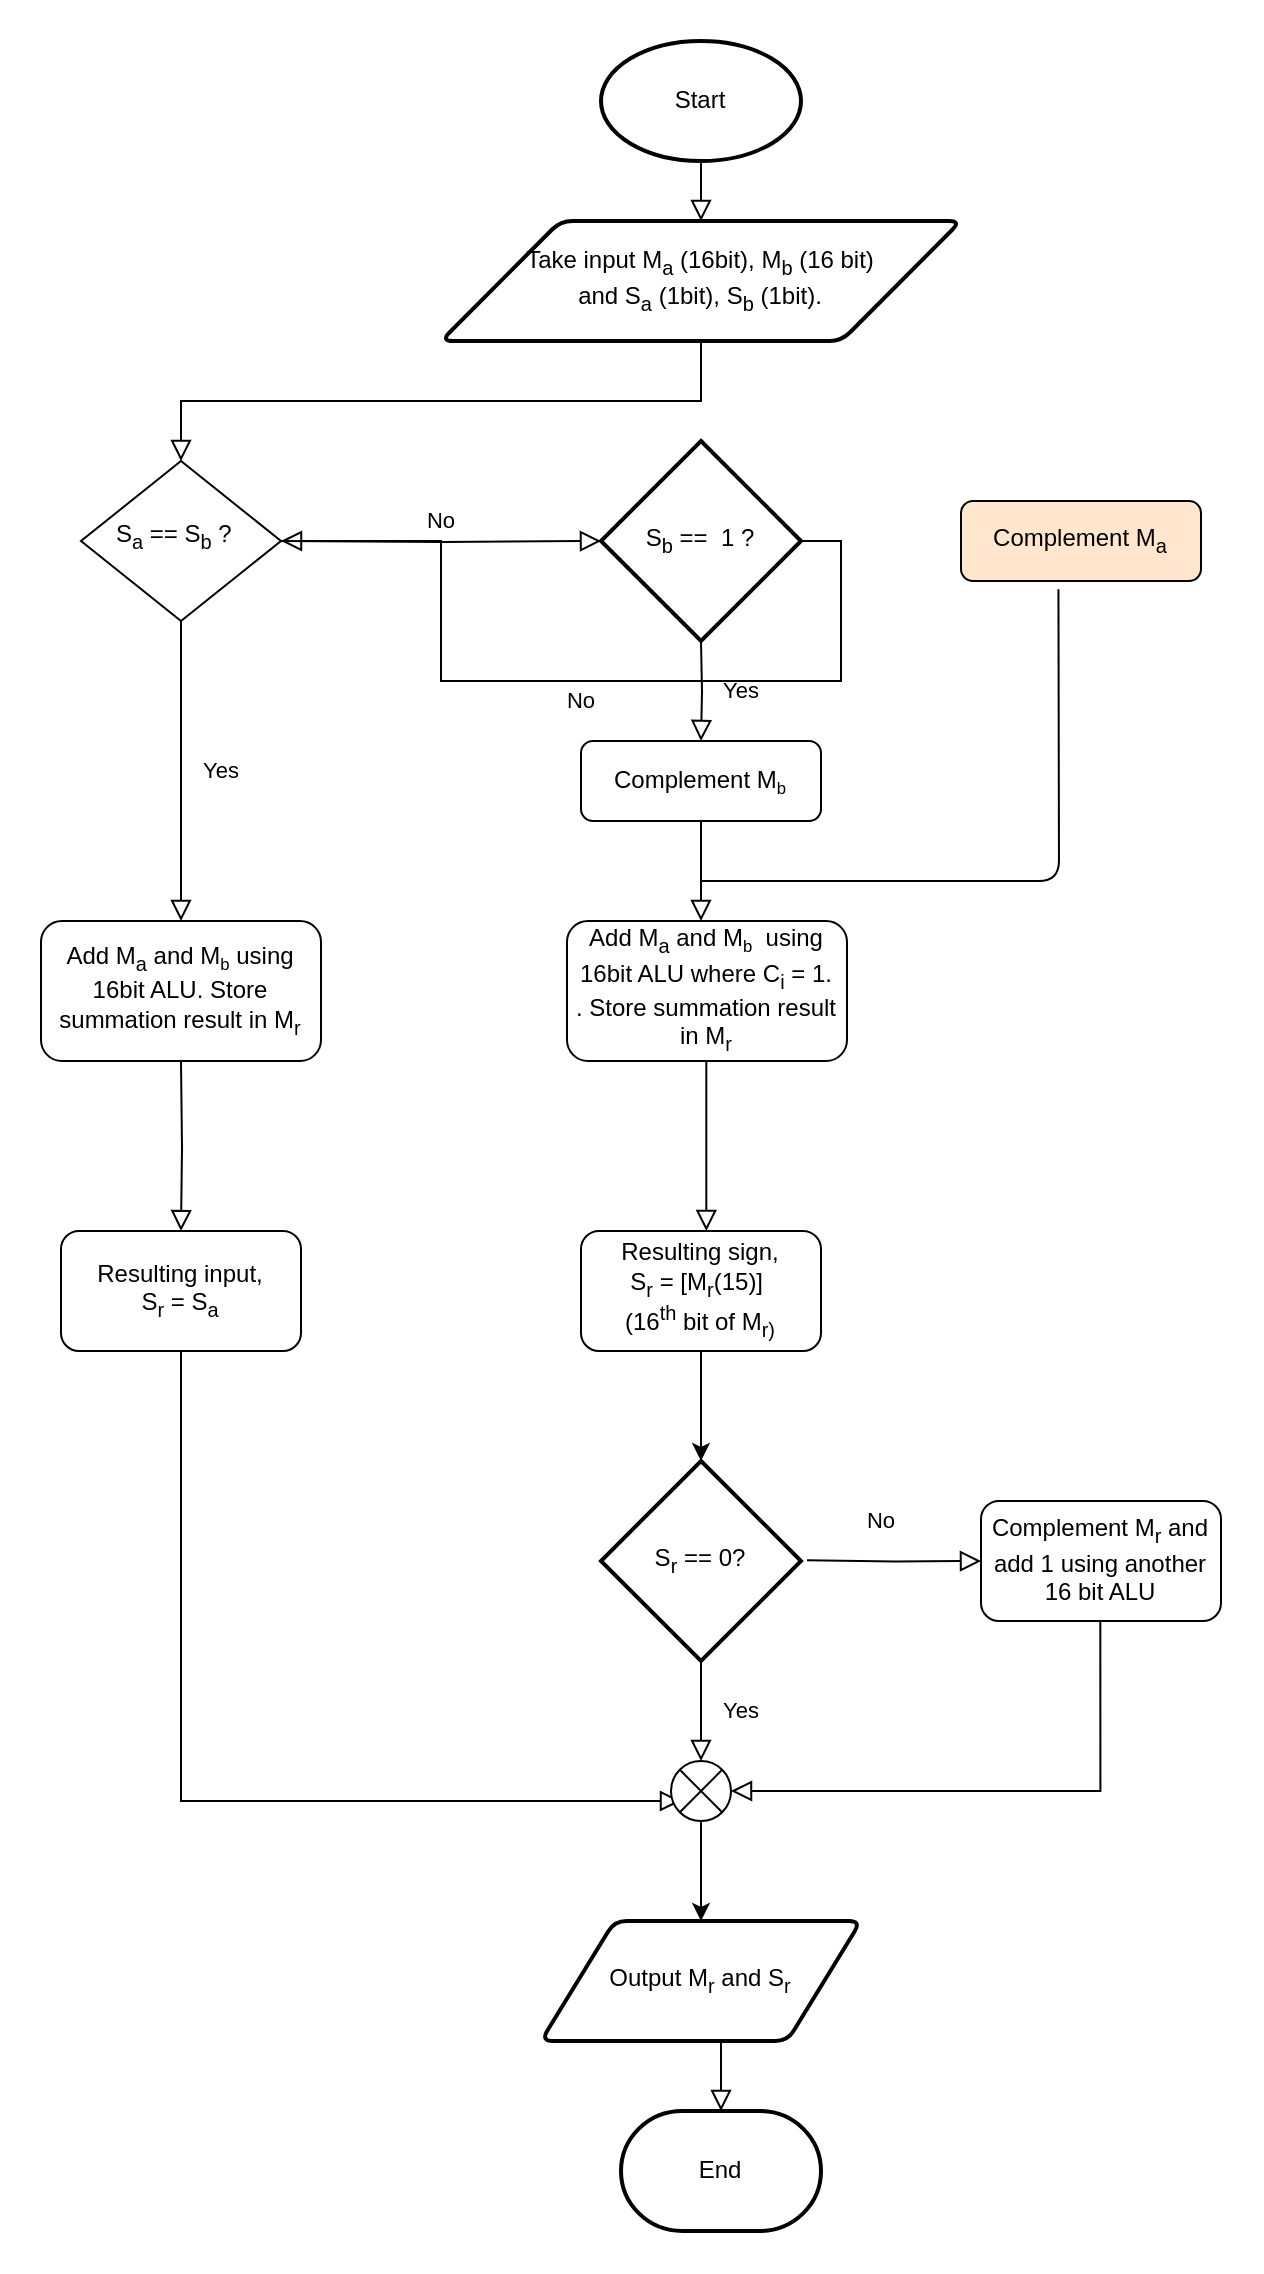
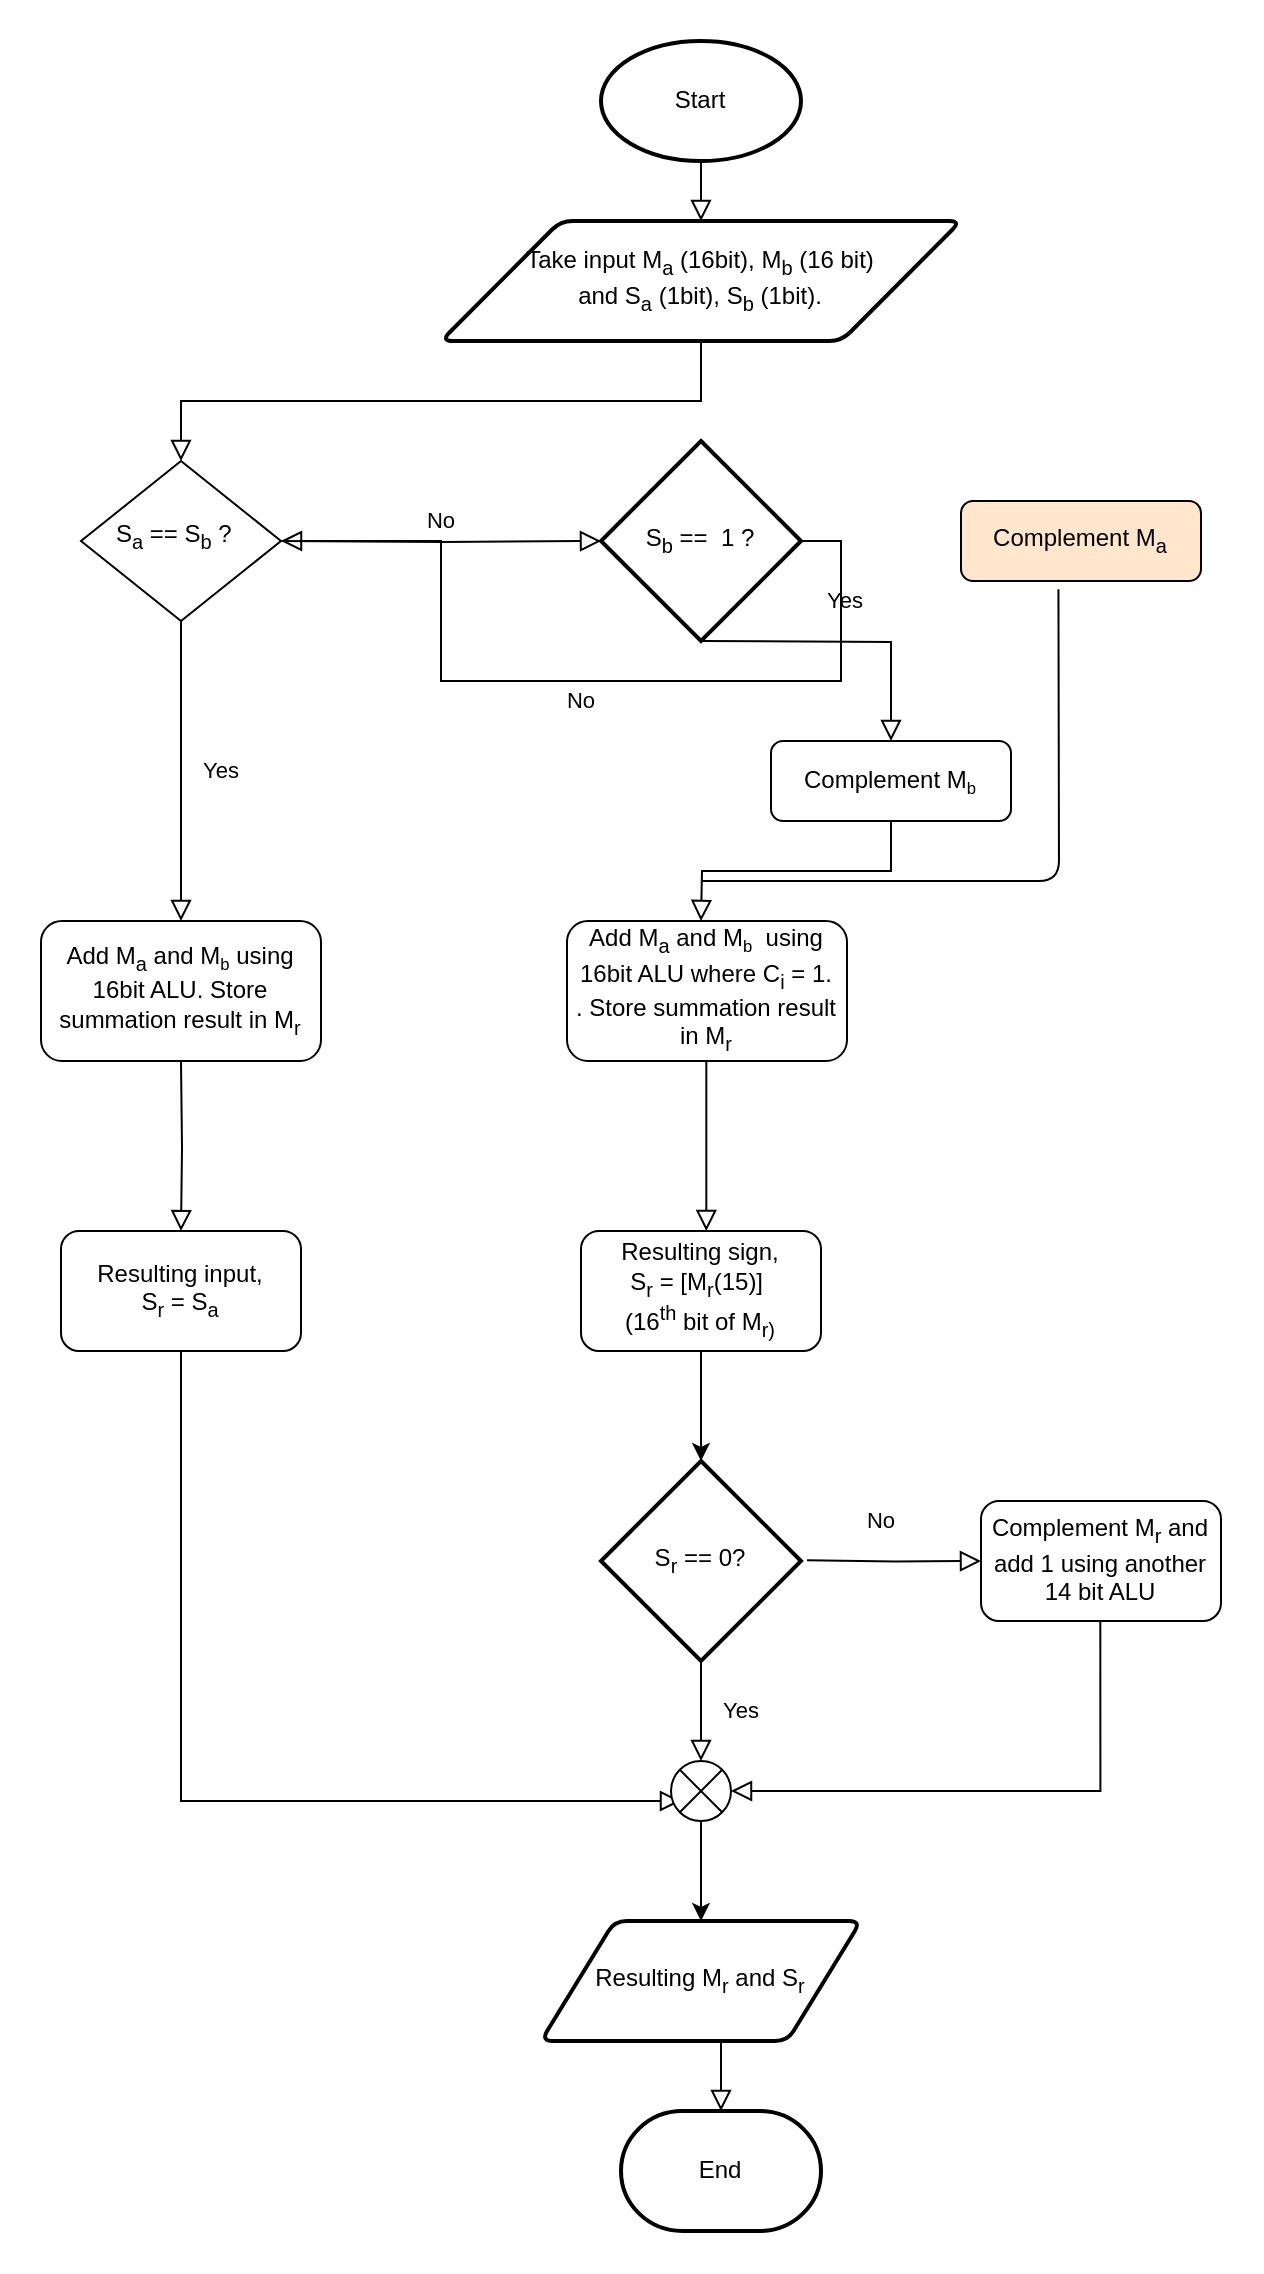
(701, 781) -> (891, 781)
(1101, 1561) -> (1101, 1561)
(701, 1981) -> (701, 1981)
